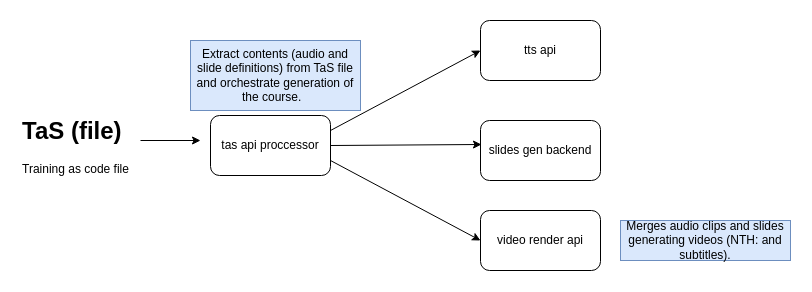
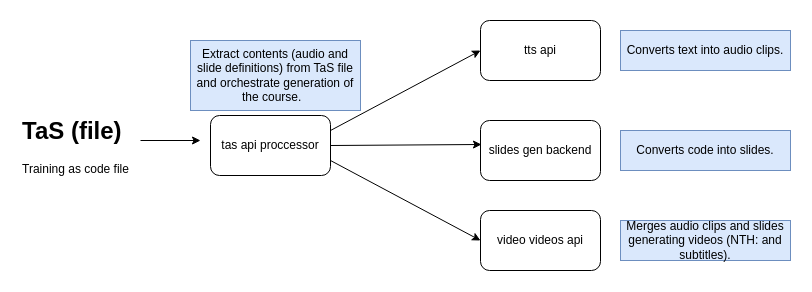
none -> (706, 51)
none -> (706, 151)
(541, 241) -> (541, 241)
